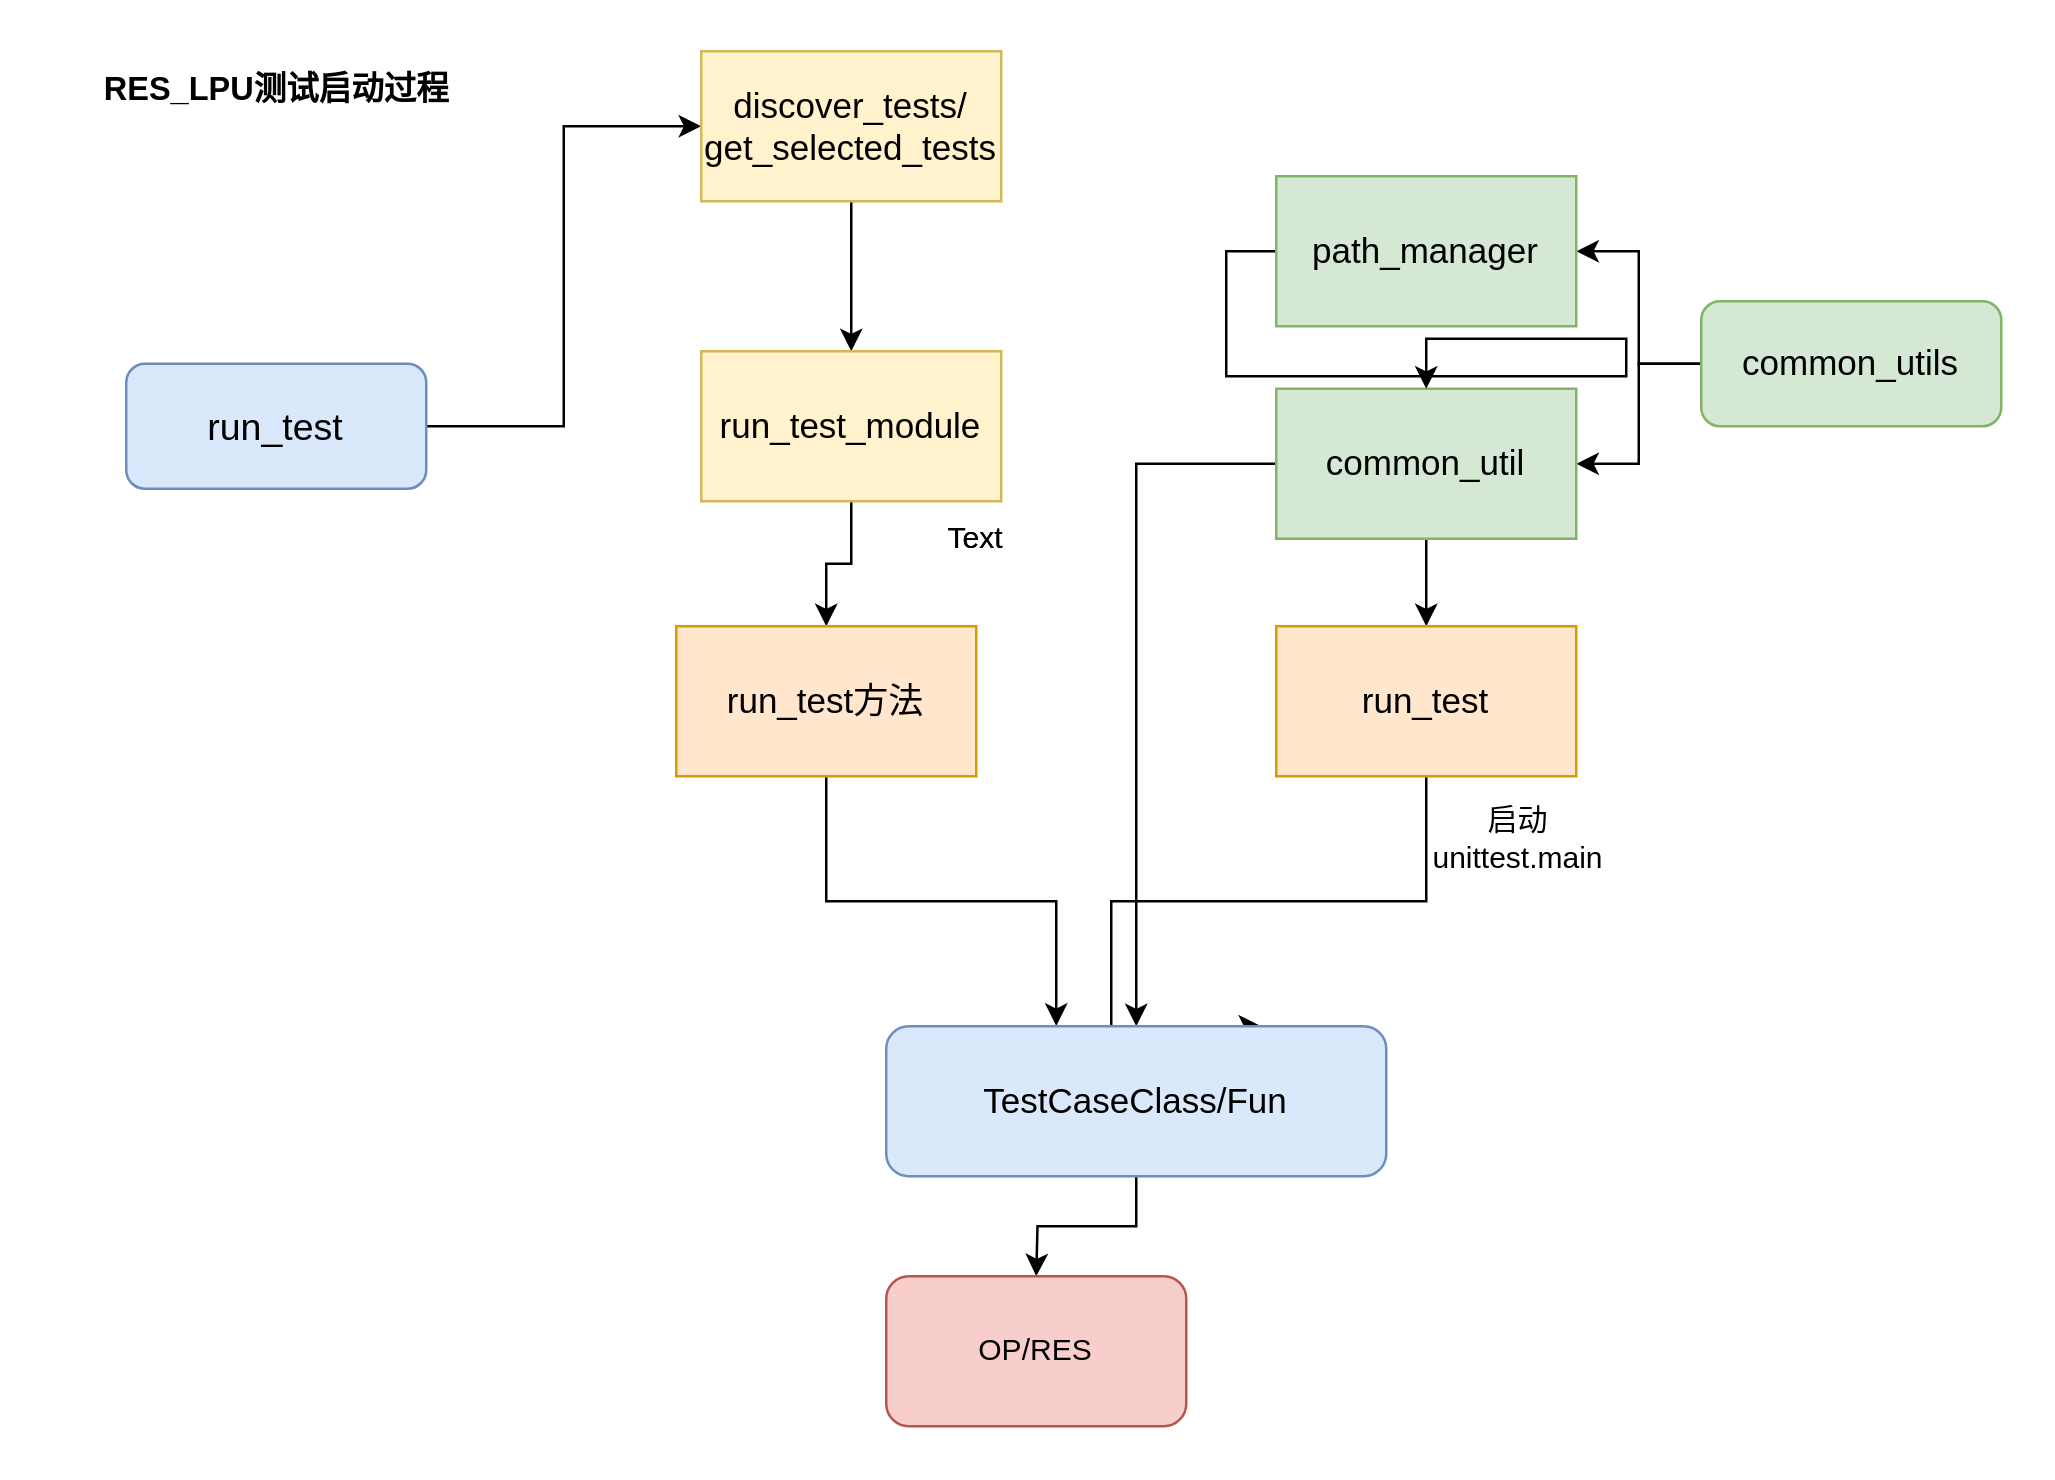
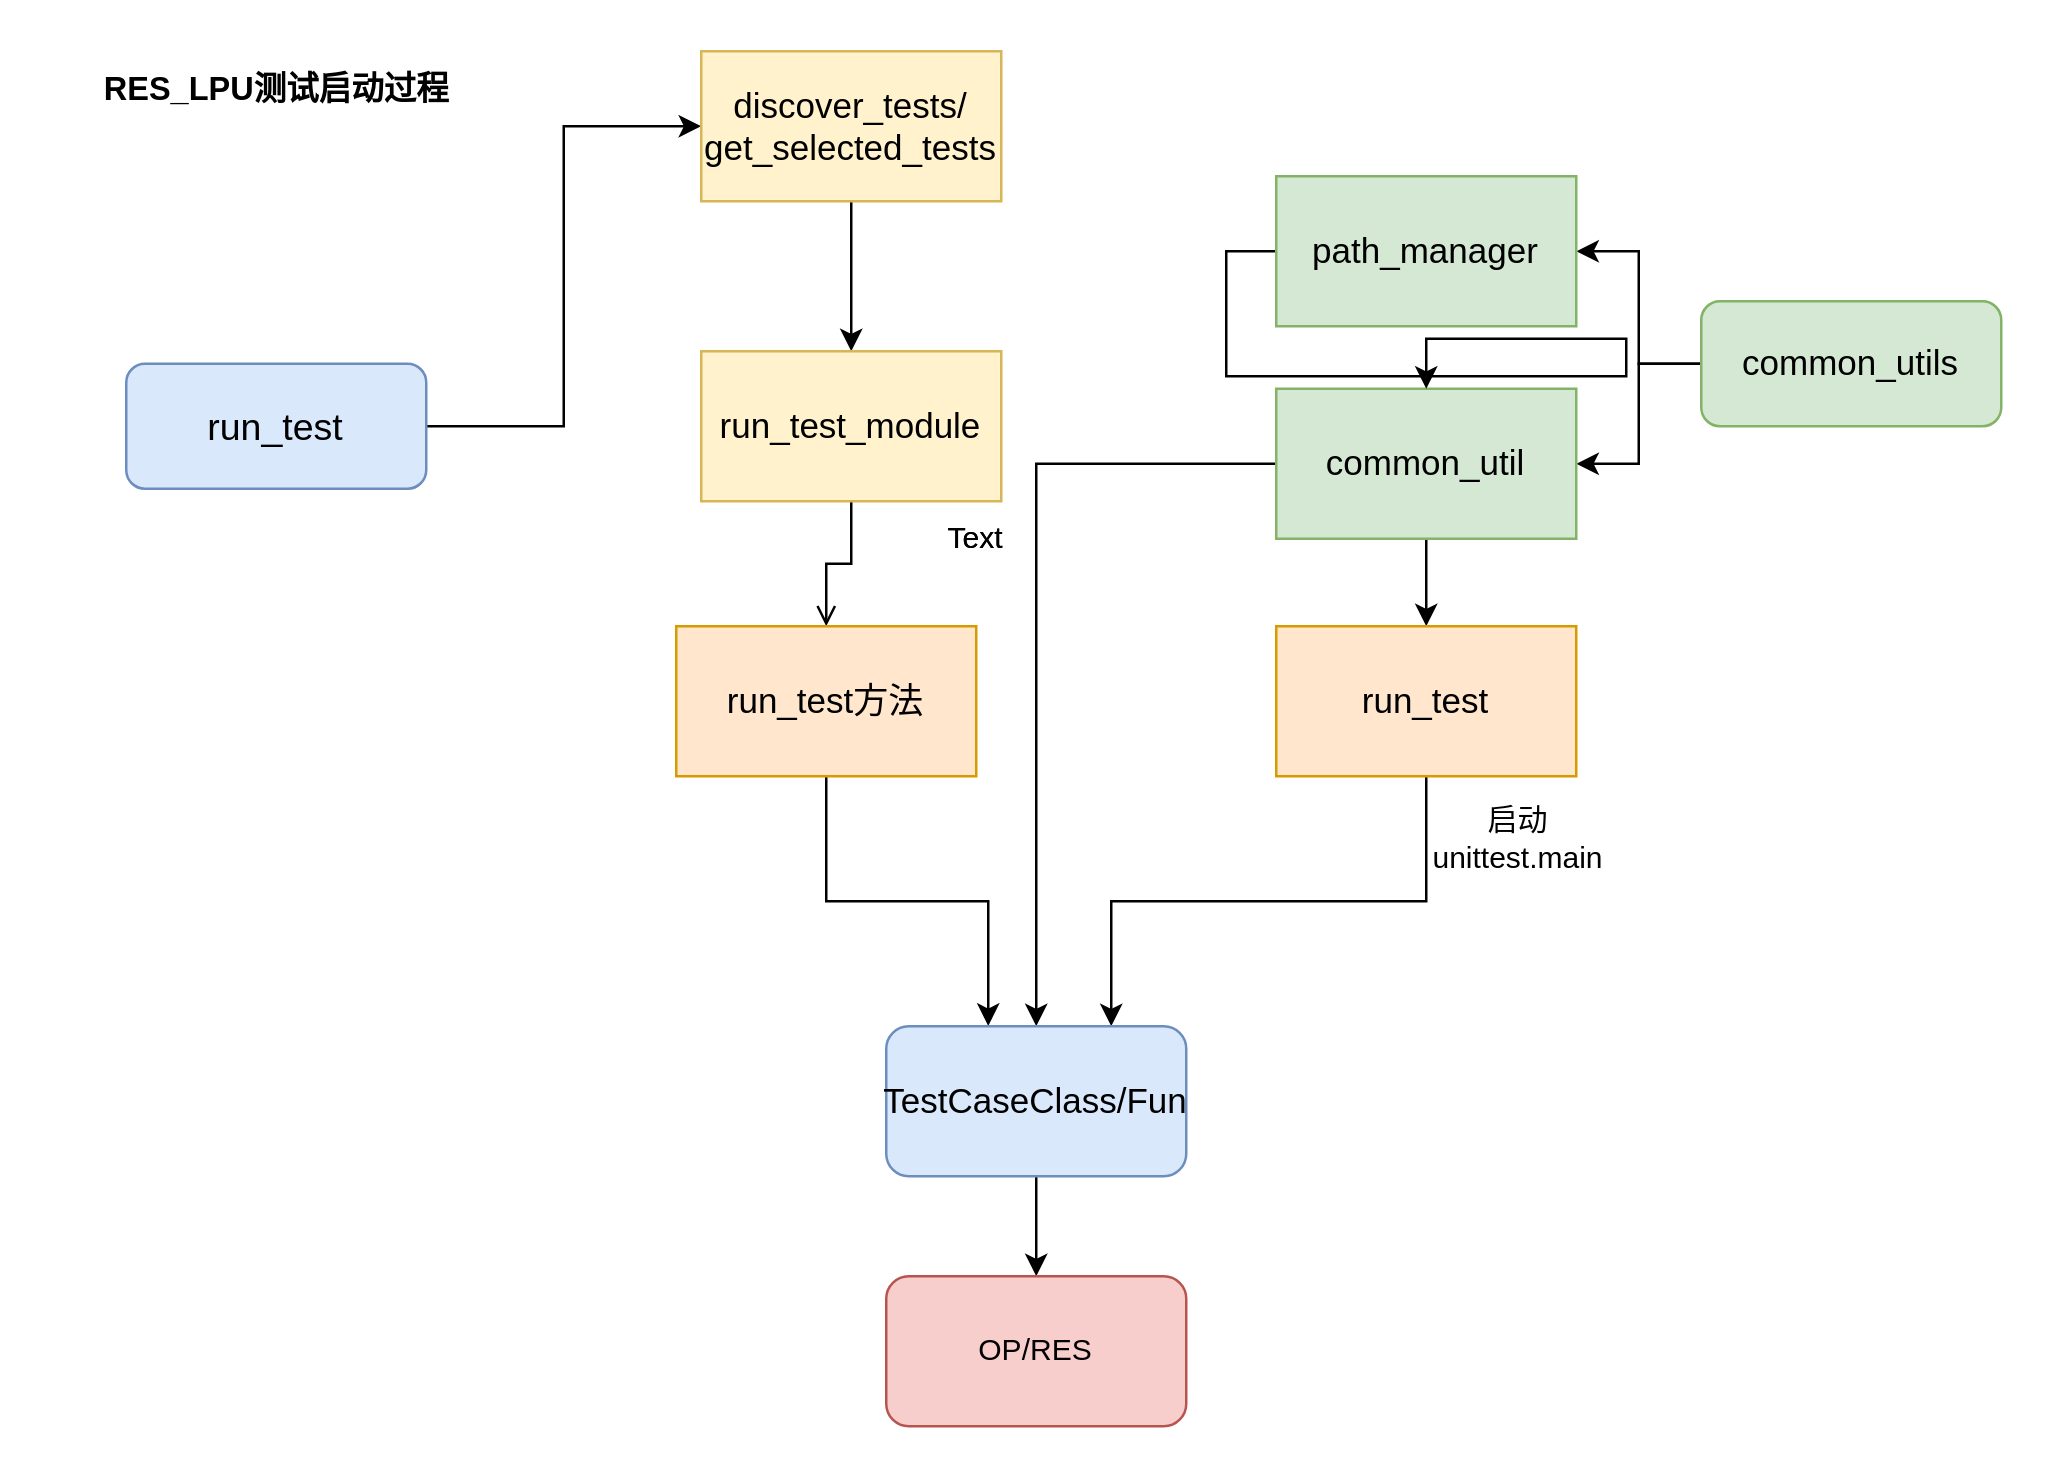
(826, 608) -> (826, 612)
(1136, 1101) -> (1036, 1101)
